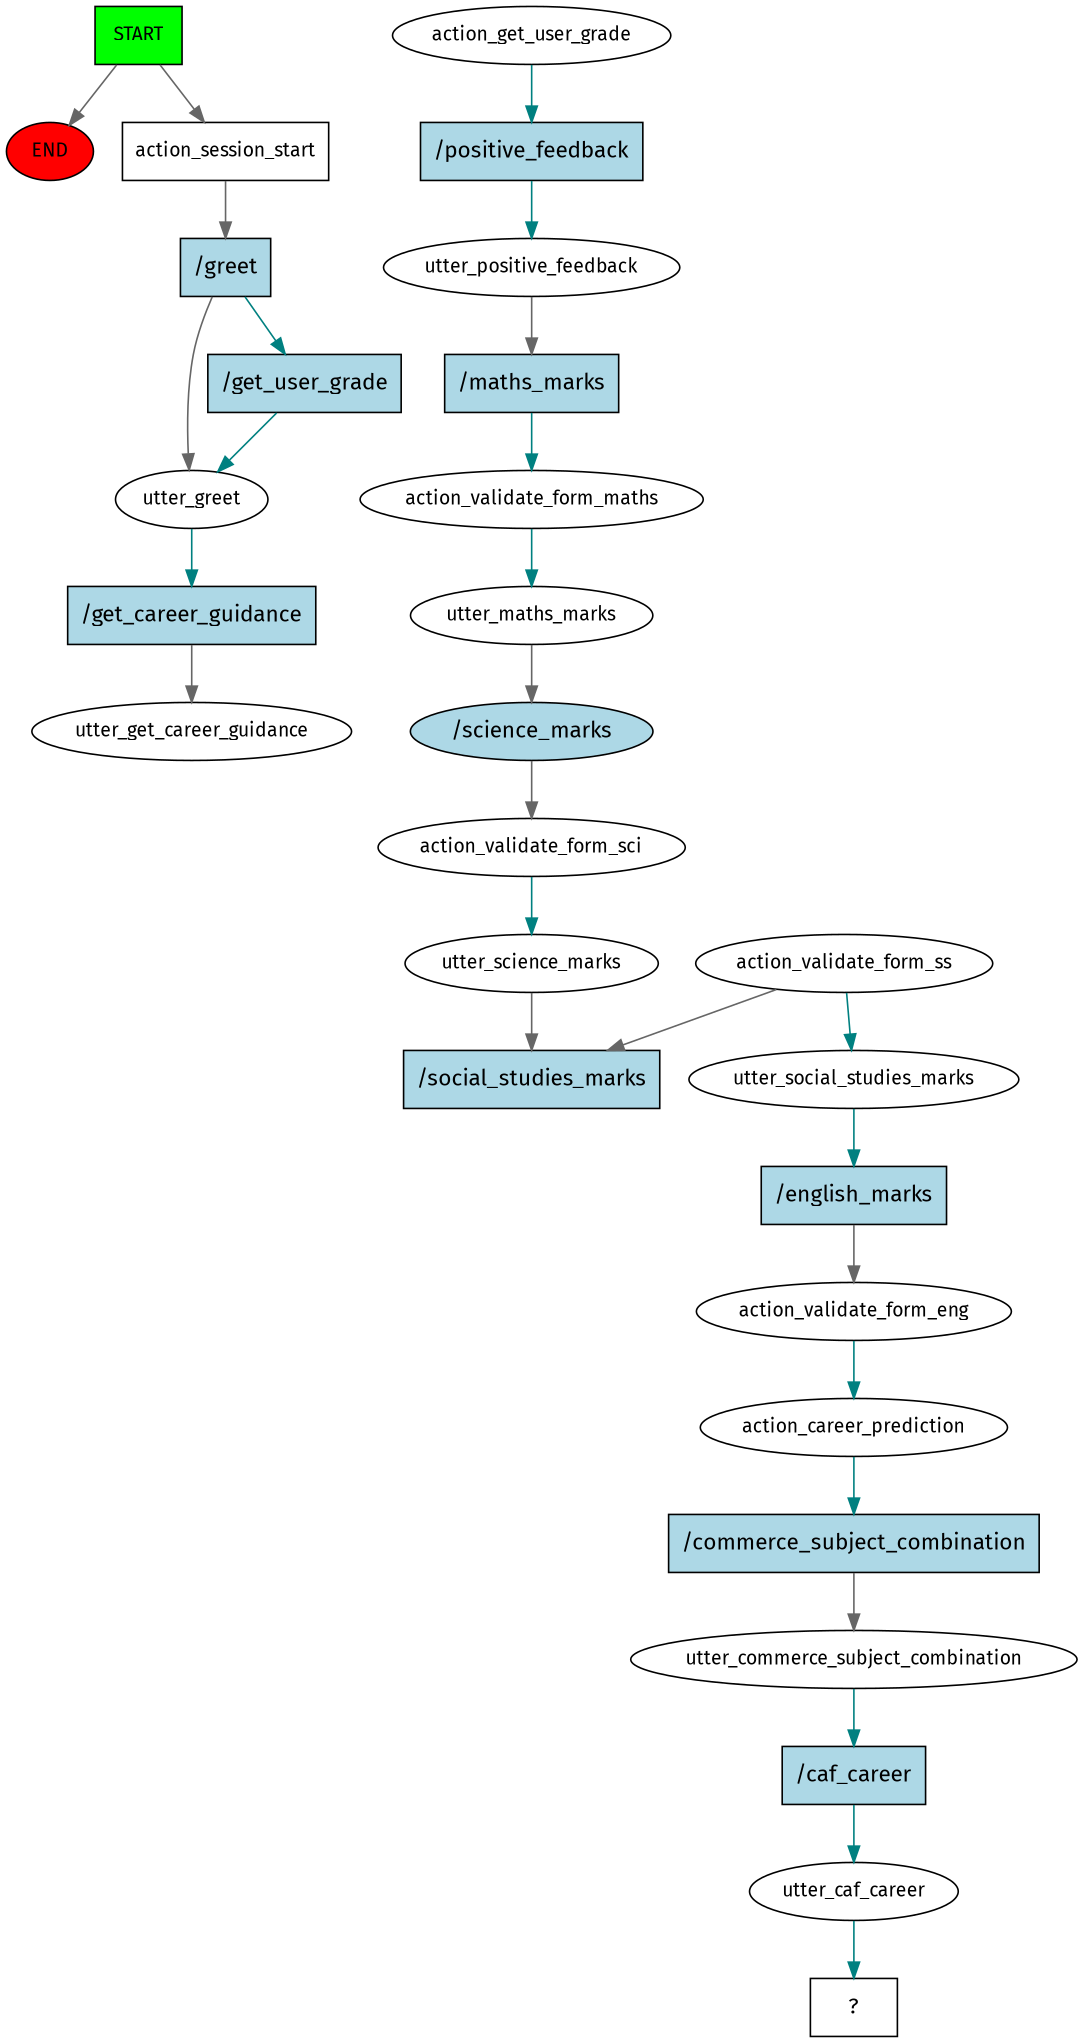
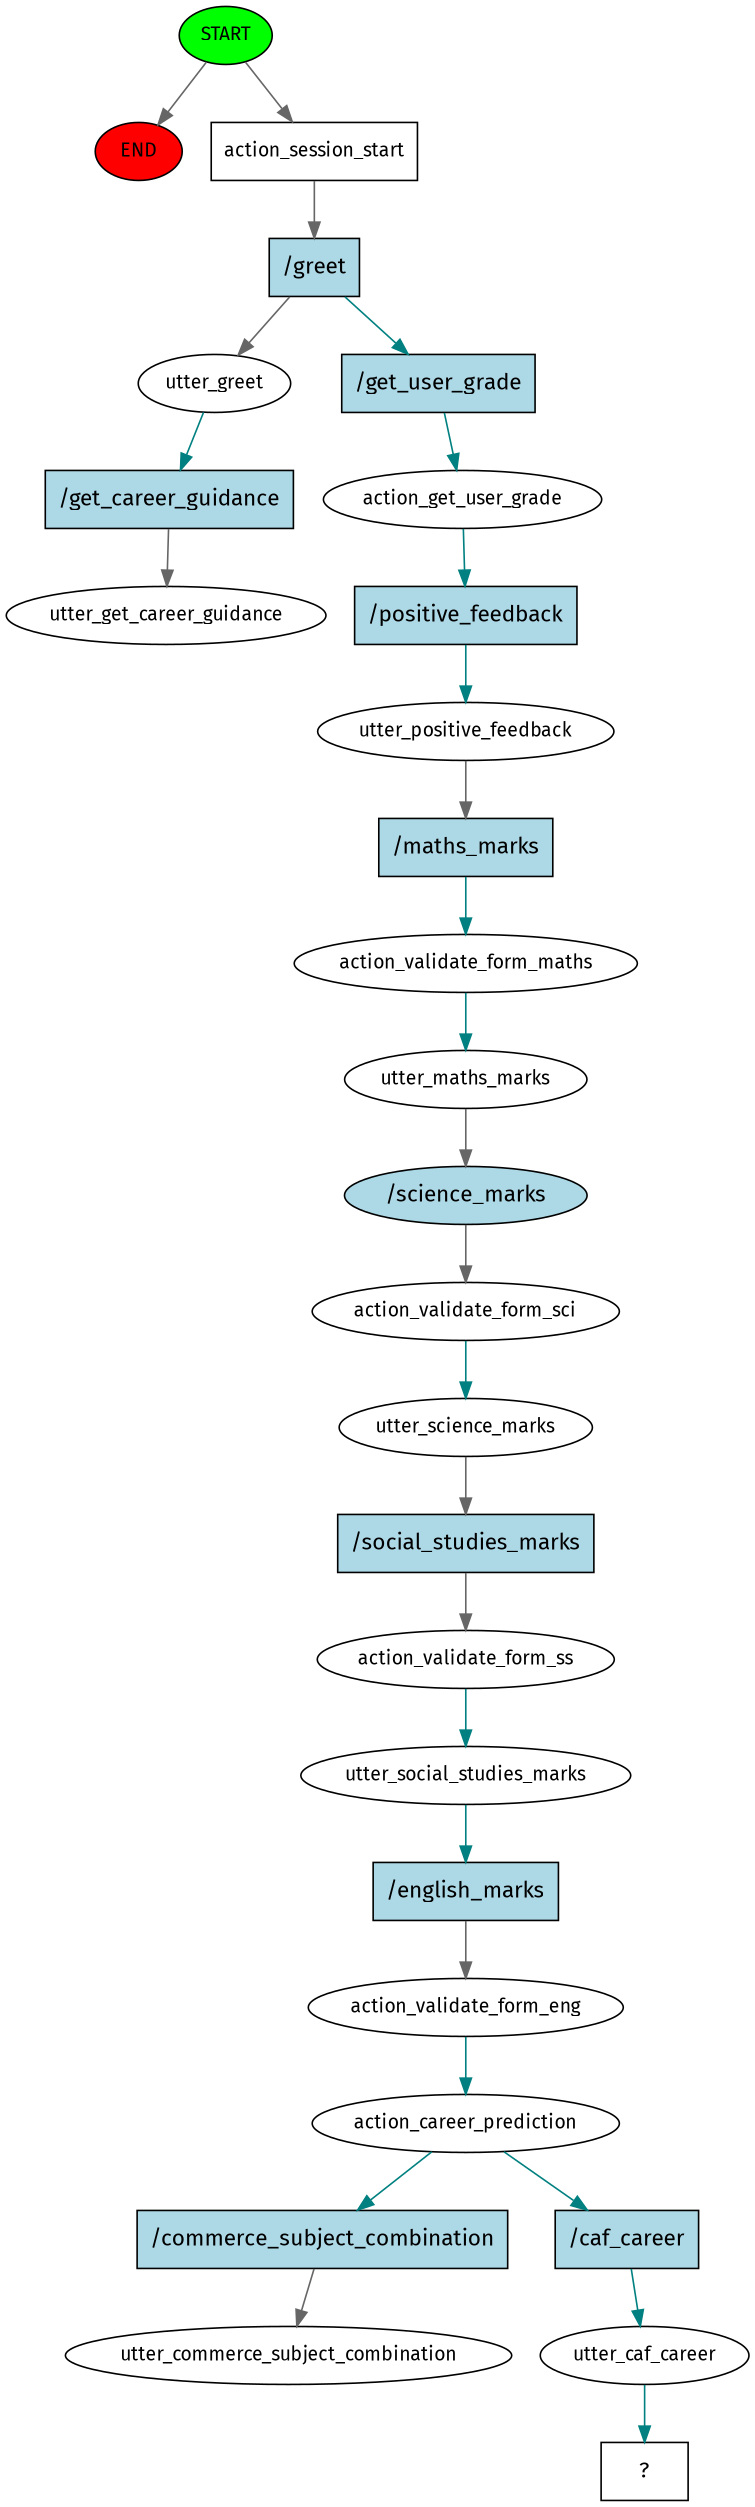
(139, 35) -> (226, 35)
(253, 436) -> (449, 434)
(700, 1017) -> (466, 1594)
(854, 1710) -> (539, 2176)
